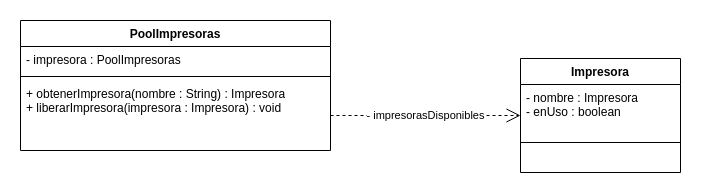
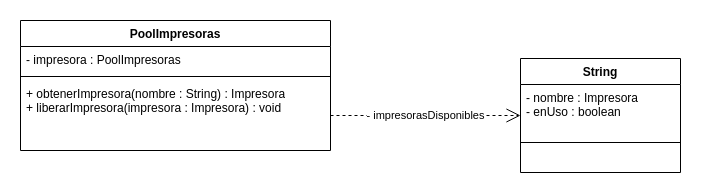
(601, 73) -> (601, 73)
